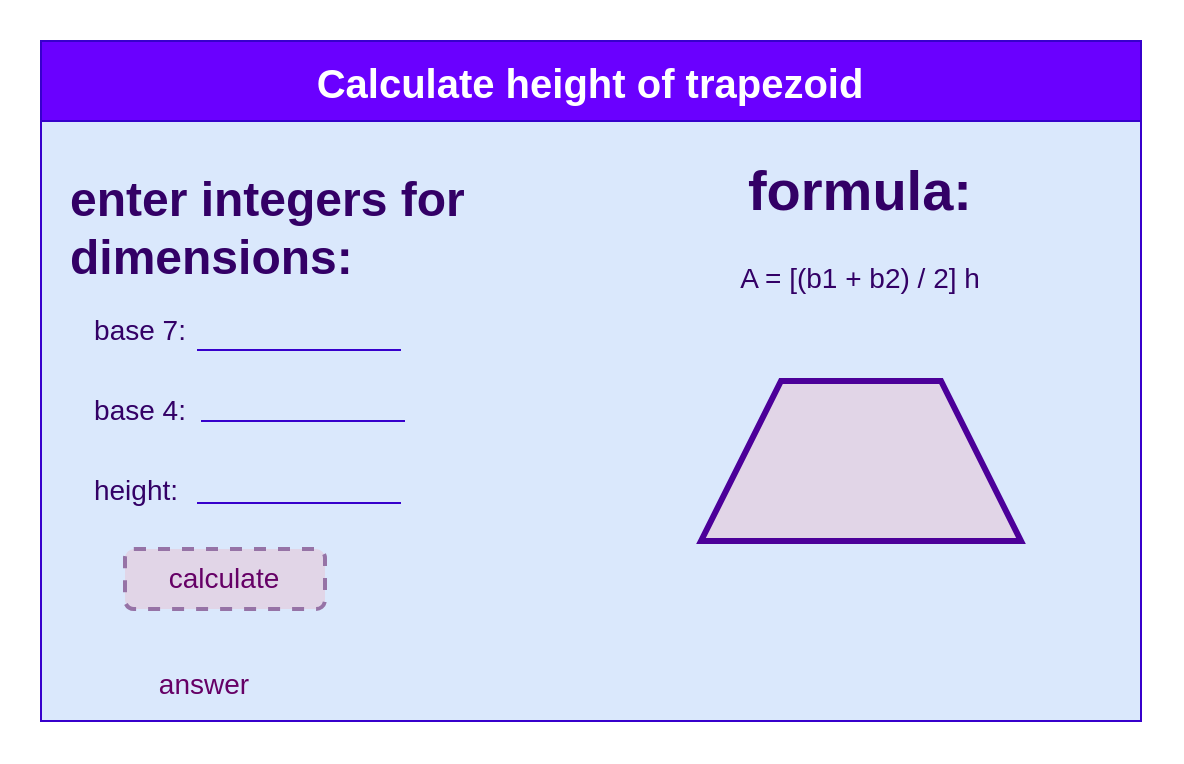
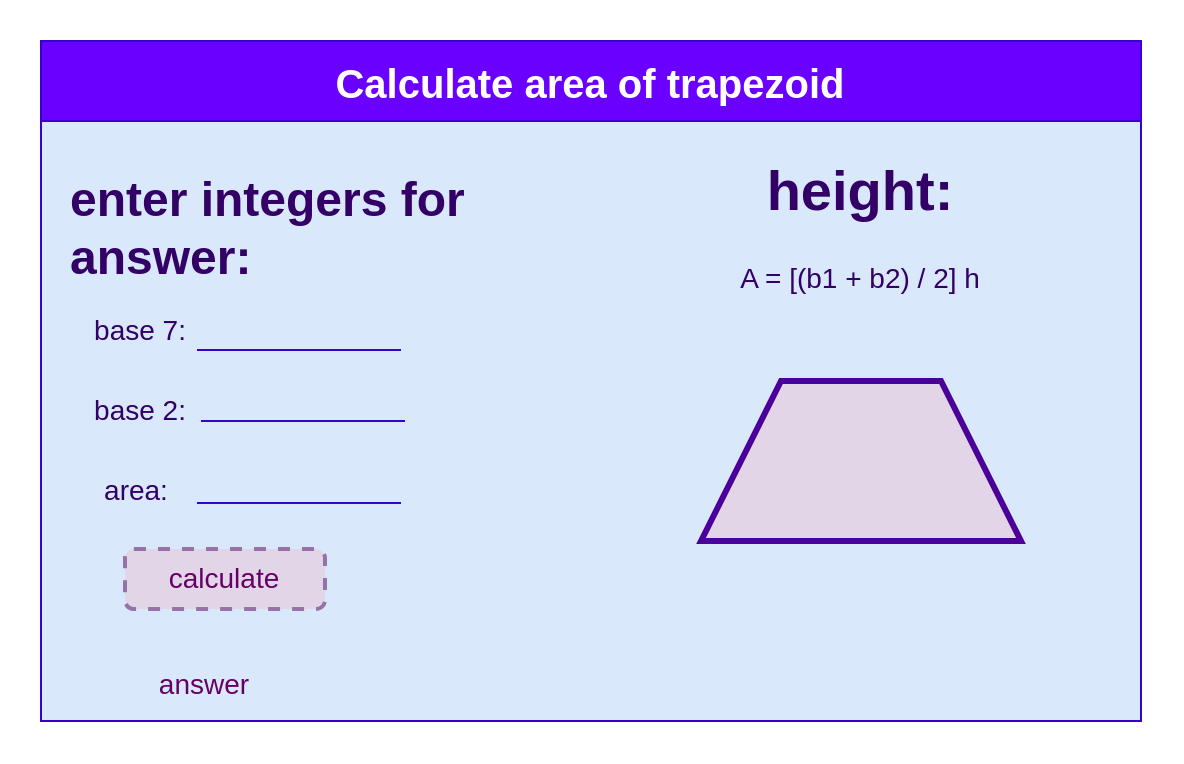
(590, 85) -> (590, 85)
(251, 155) -> (230, 155)
(861, 155) -> (861, 155)
(141, 411) -> (141, 411)
(137, 491) -> (137, 491)
